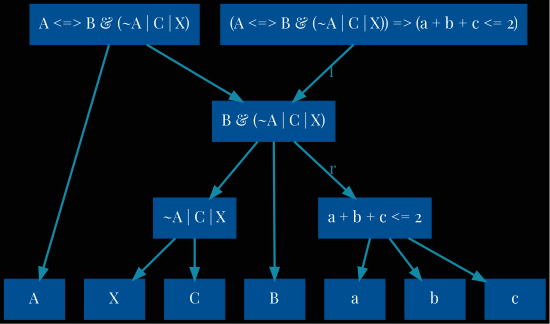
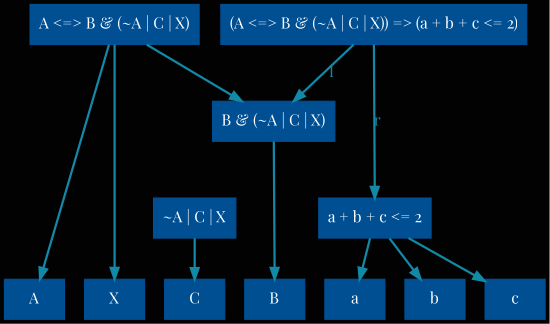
(238, 165) -> none
(320, 166) -> (374, 116)
(159, 255) -> (115, 156)
